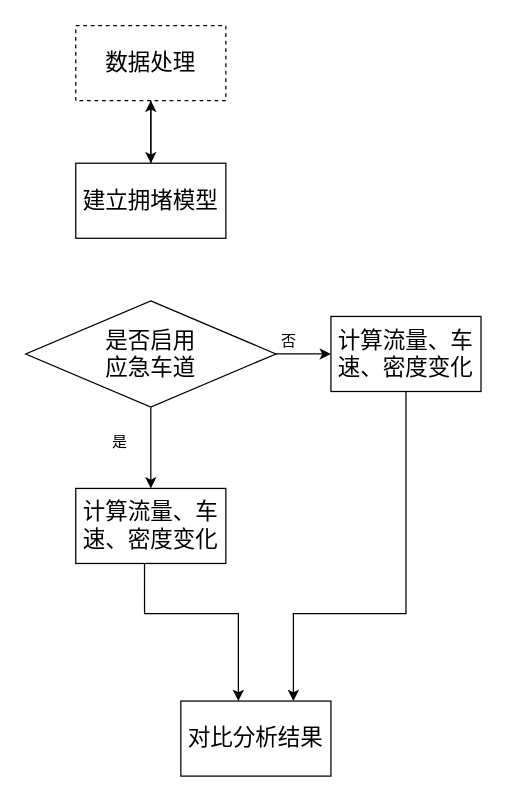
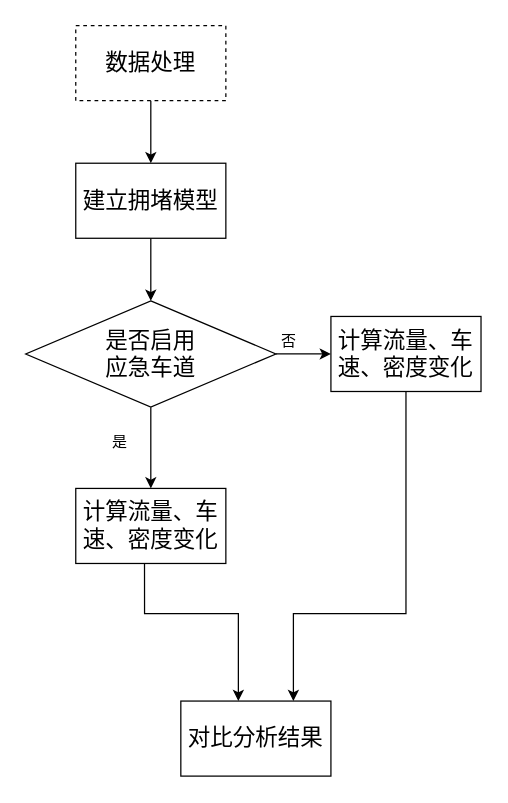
(151, 161) -> (151, 265)
